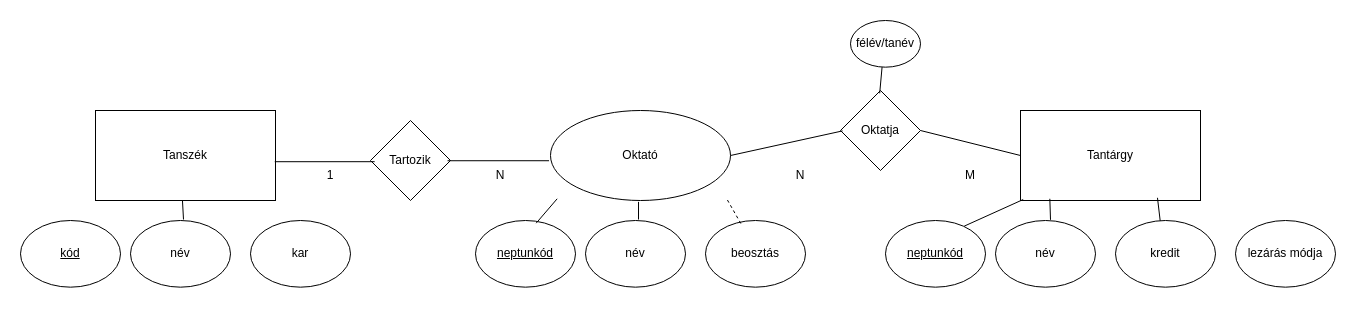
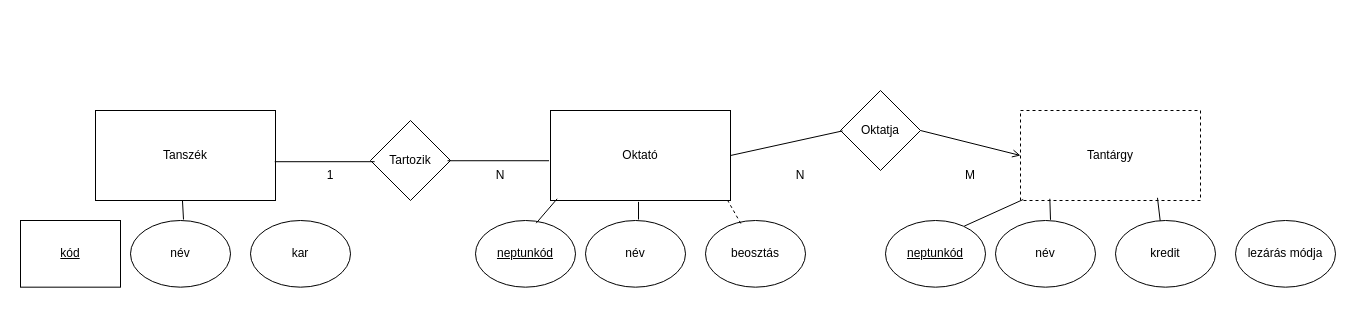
(886, 44) -> none
(881, 80) -> none
(1016, 154) -> (1015, 154)
(641, 156) -> (641, 156)
(1111, 156) -> (1111, 156)
(71, 254) -> (71, 254)
